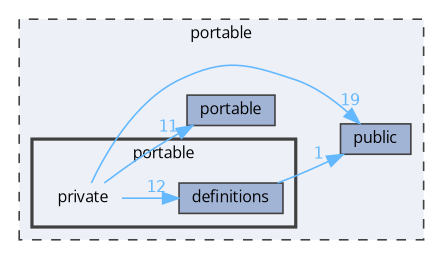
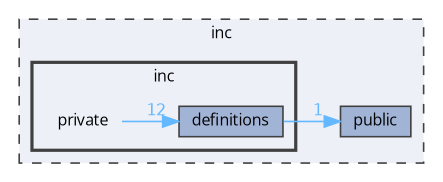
(221, 34) -> (221, 34)
(200, 71) -> none
(231, 110) -> none
